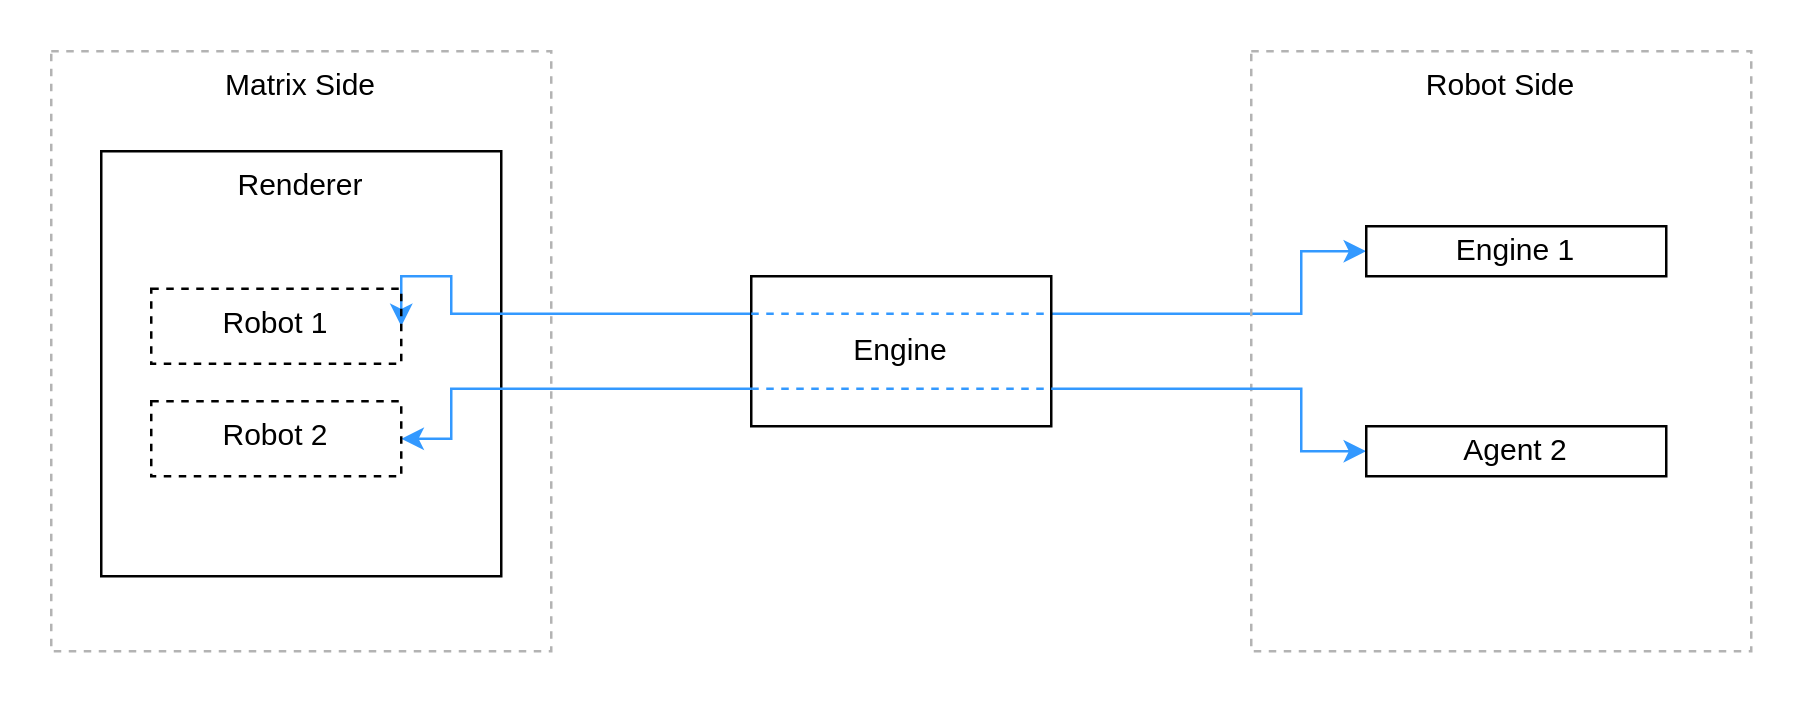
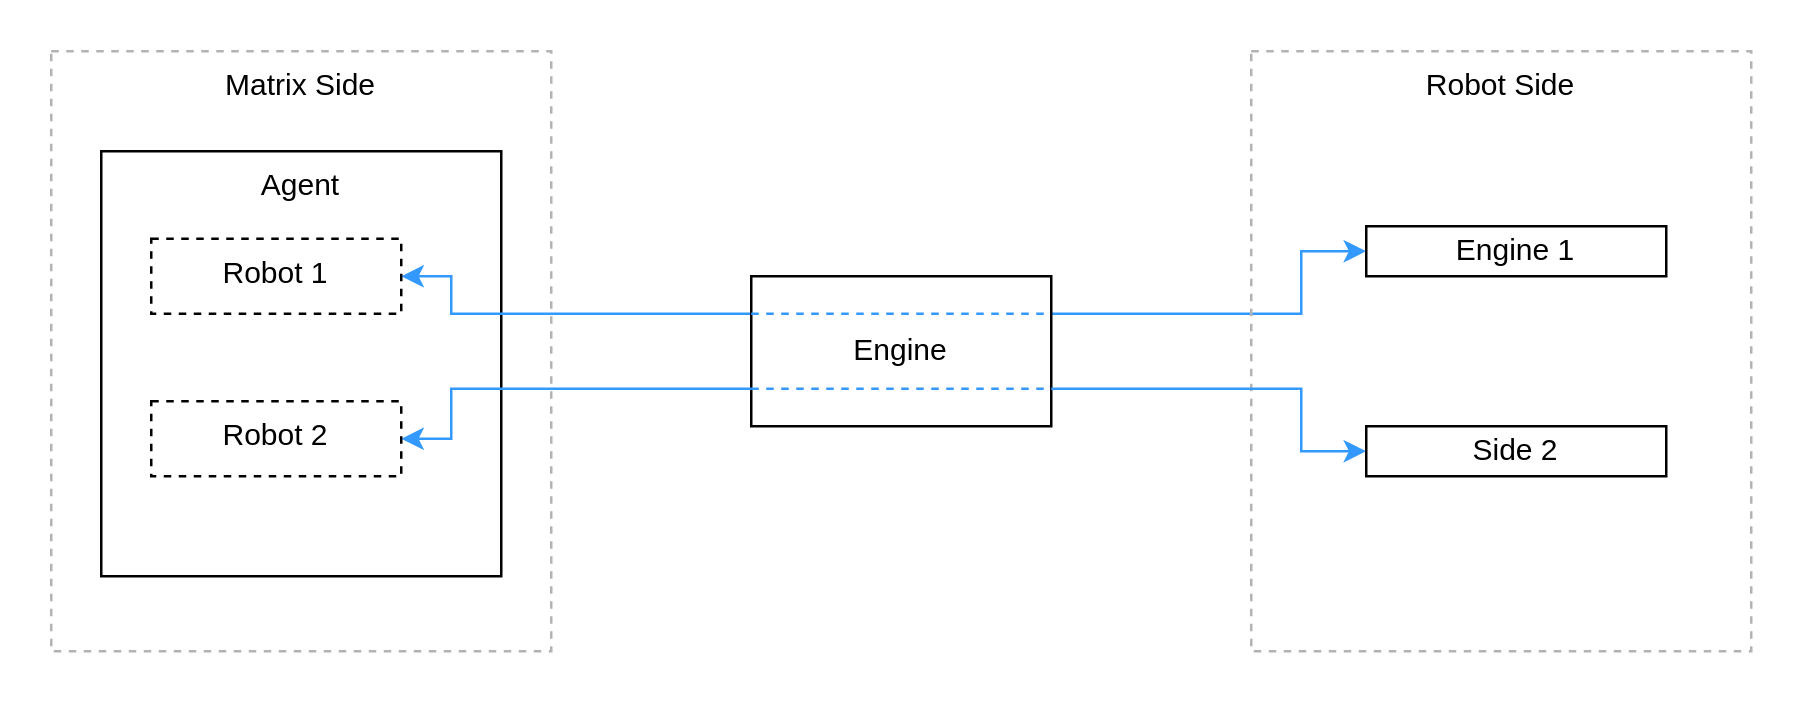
(301, 187) -> (301, 187)
(276, 326) -> (276, 276)
(1516, 451) -> (1516, 451)
